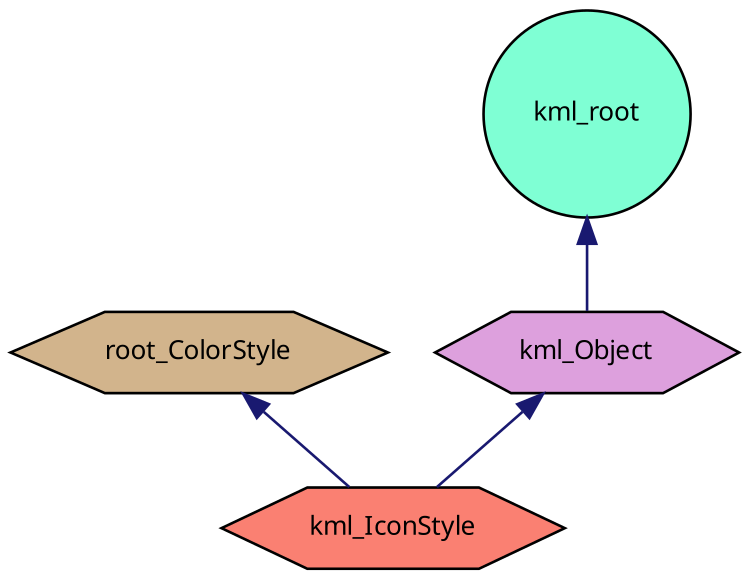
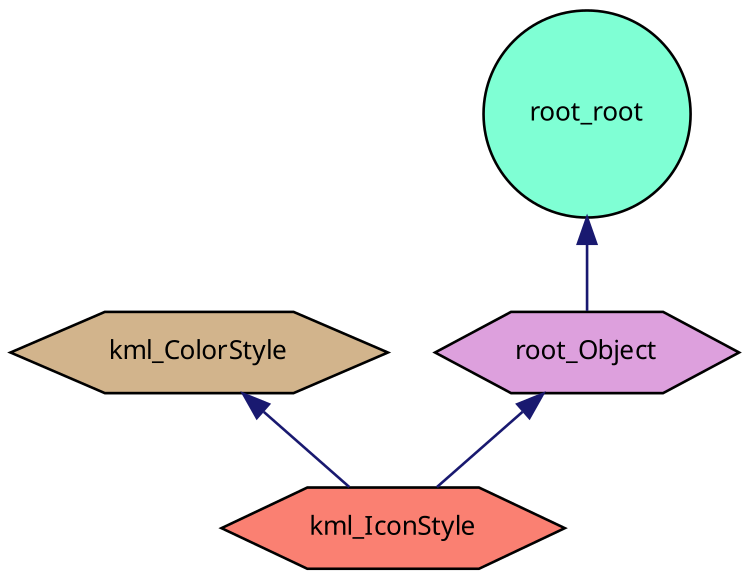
(587, 114) -> (587, 114)
(199, 353) -> (199, 353)
(587, 353) -> (587, 353)
